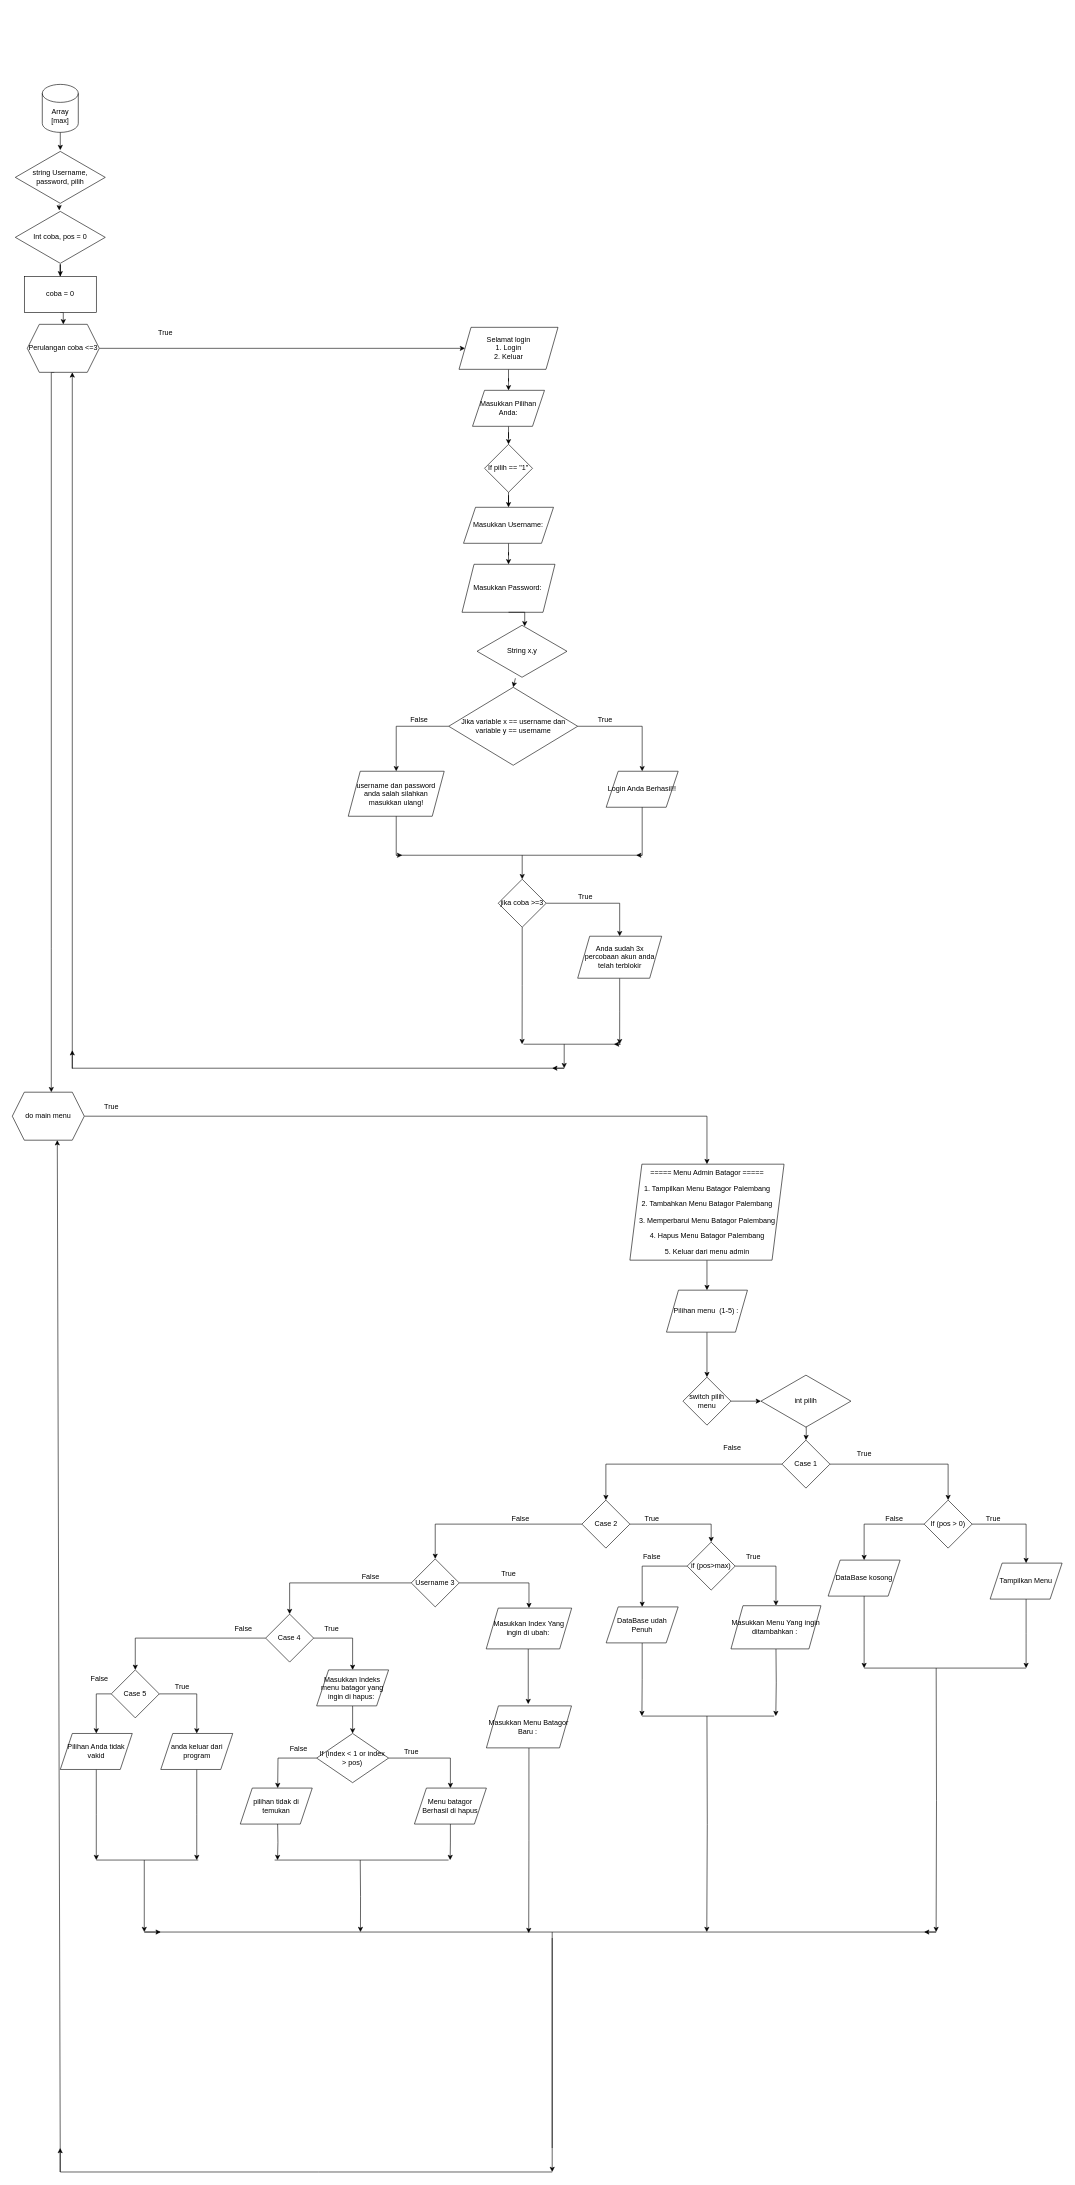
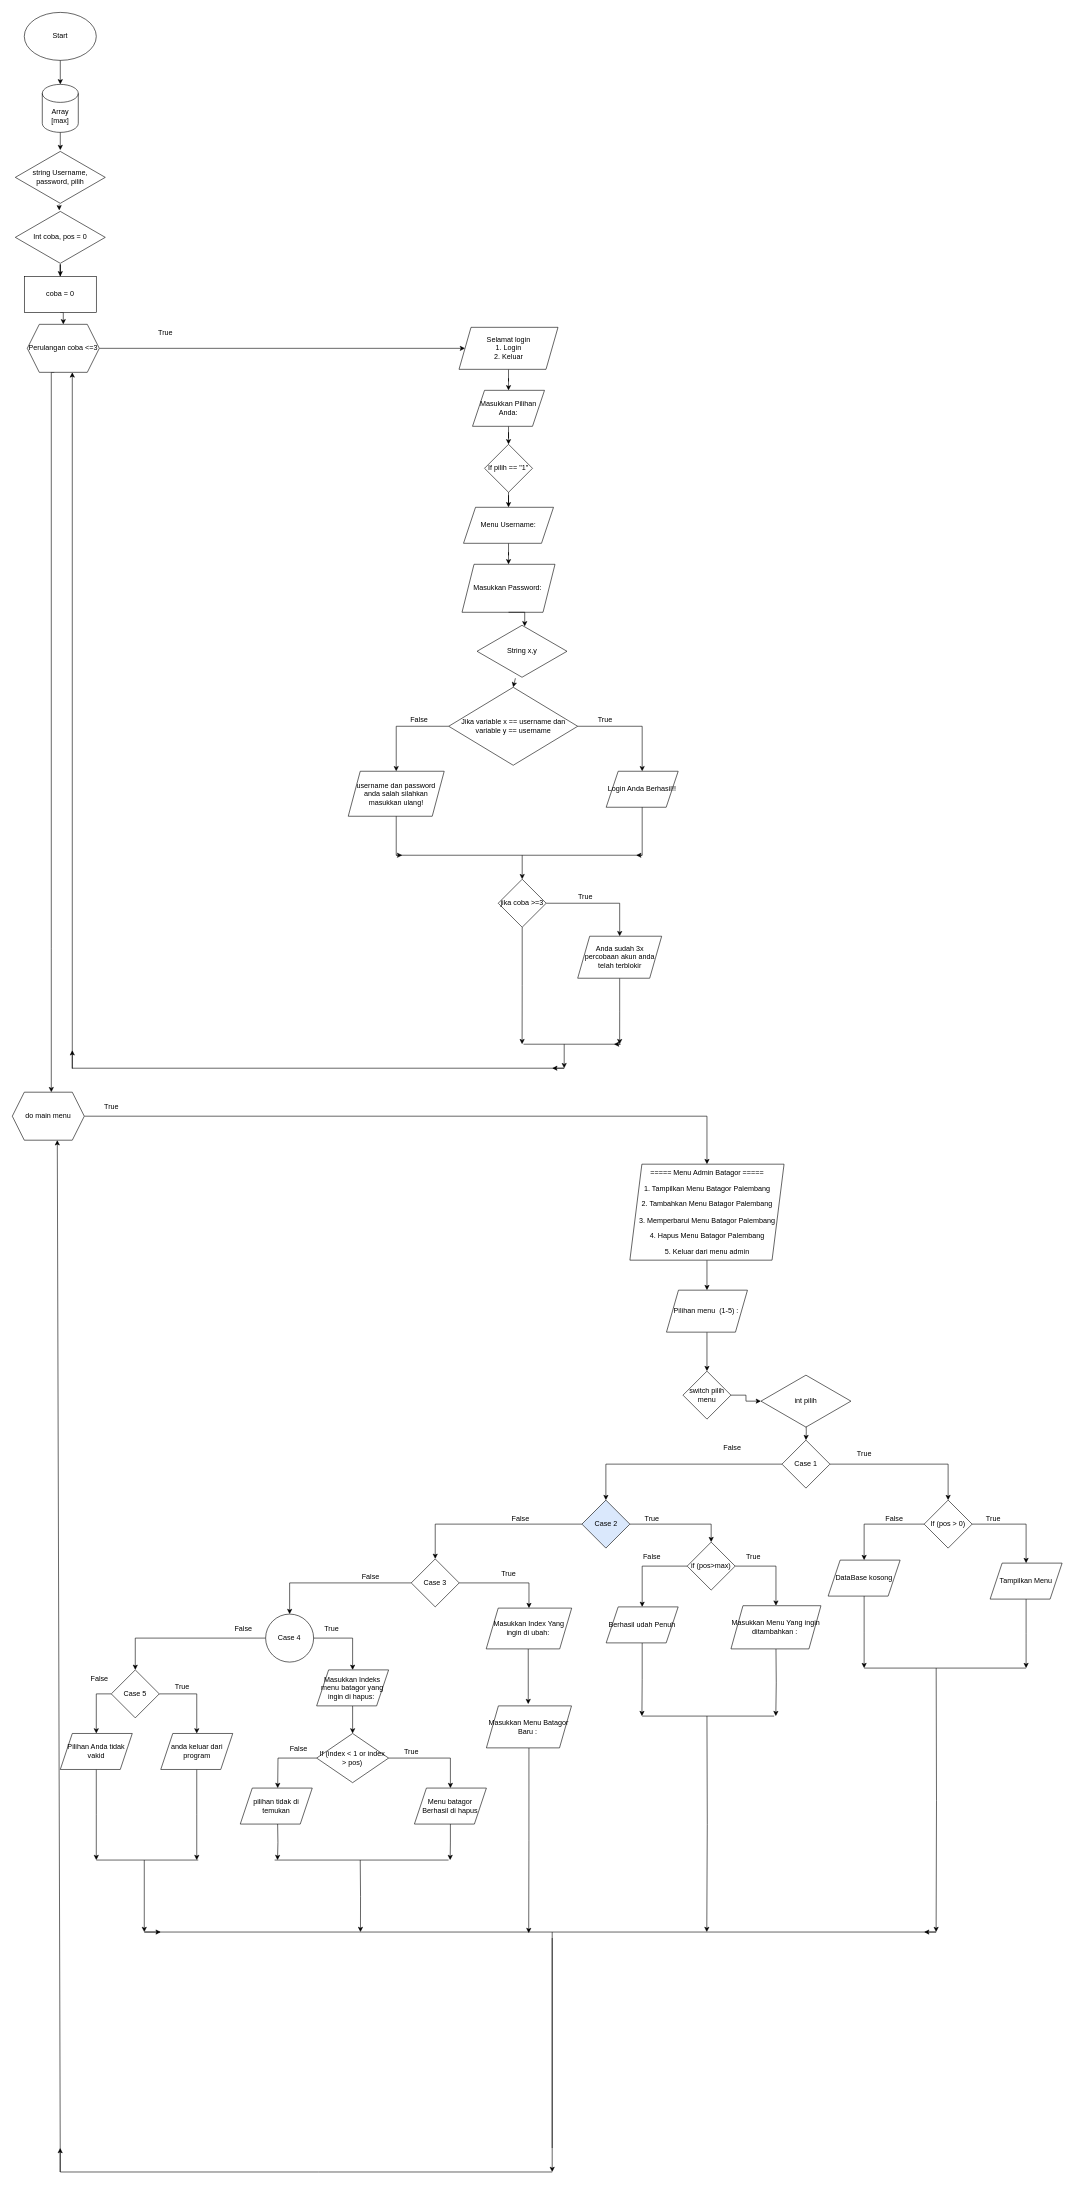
none -> (60, 36)
none -> (60, 78)
(509, 525) -> (509, 525)
(707, 1401) -> (707, 1395)
(606, 1524) -> (606, 1524)
(435, 1583) -> (435, 1583)
(642, 1625) -> (642, 1625)
(290, 1638) -> (290, 1638)
